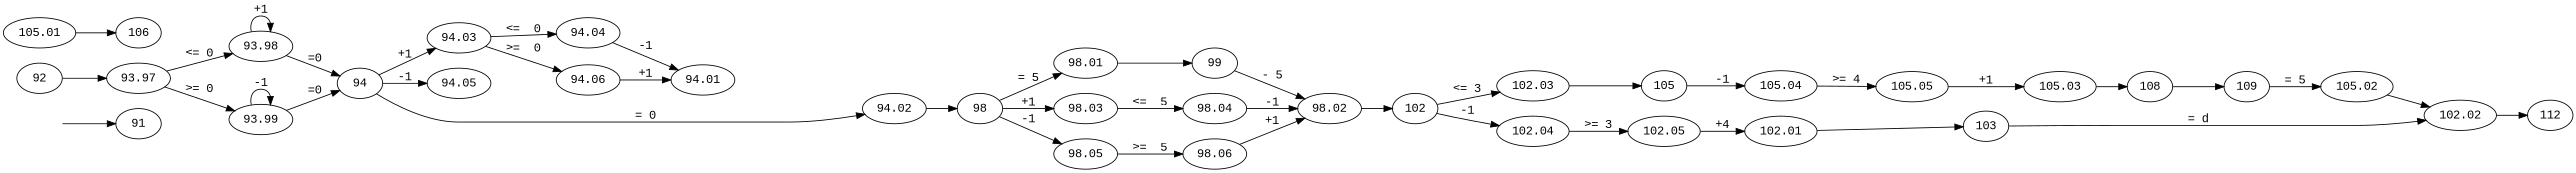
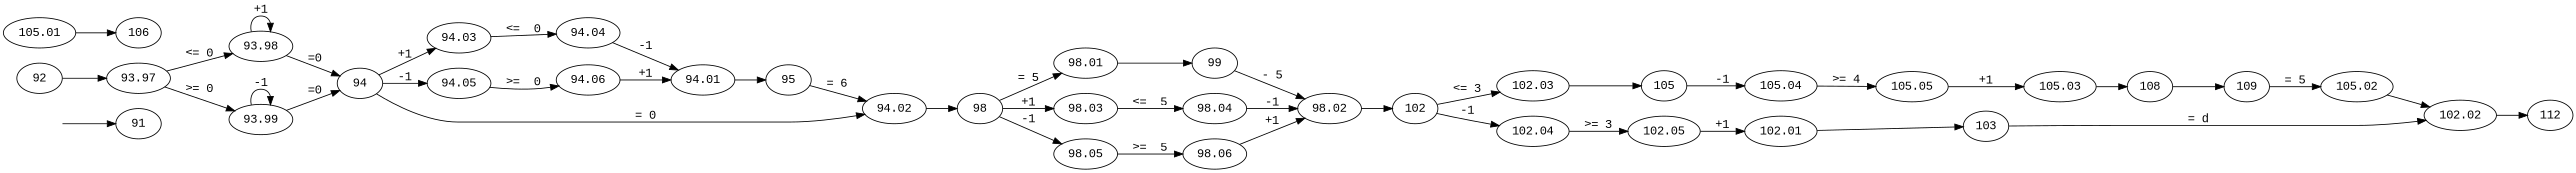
(520, 58) -> (520, 89)
none -> (789, 80)
(1722, 125) -> (1722, 125)
